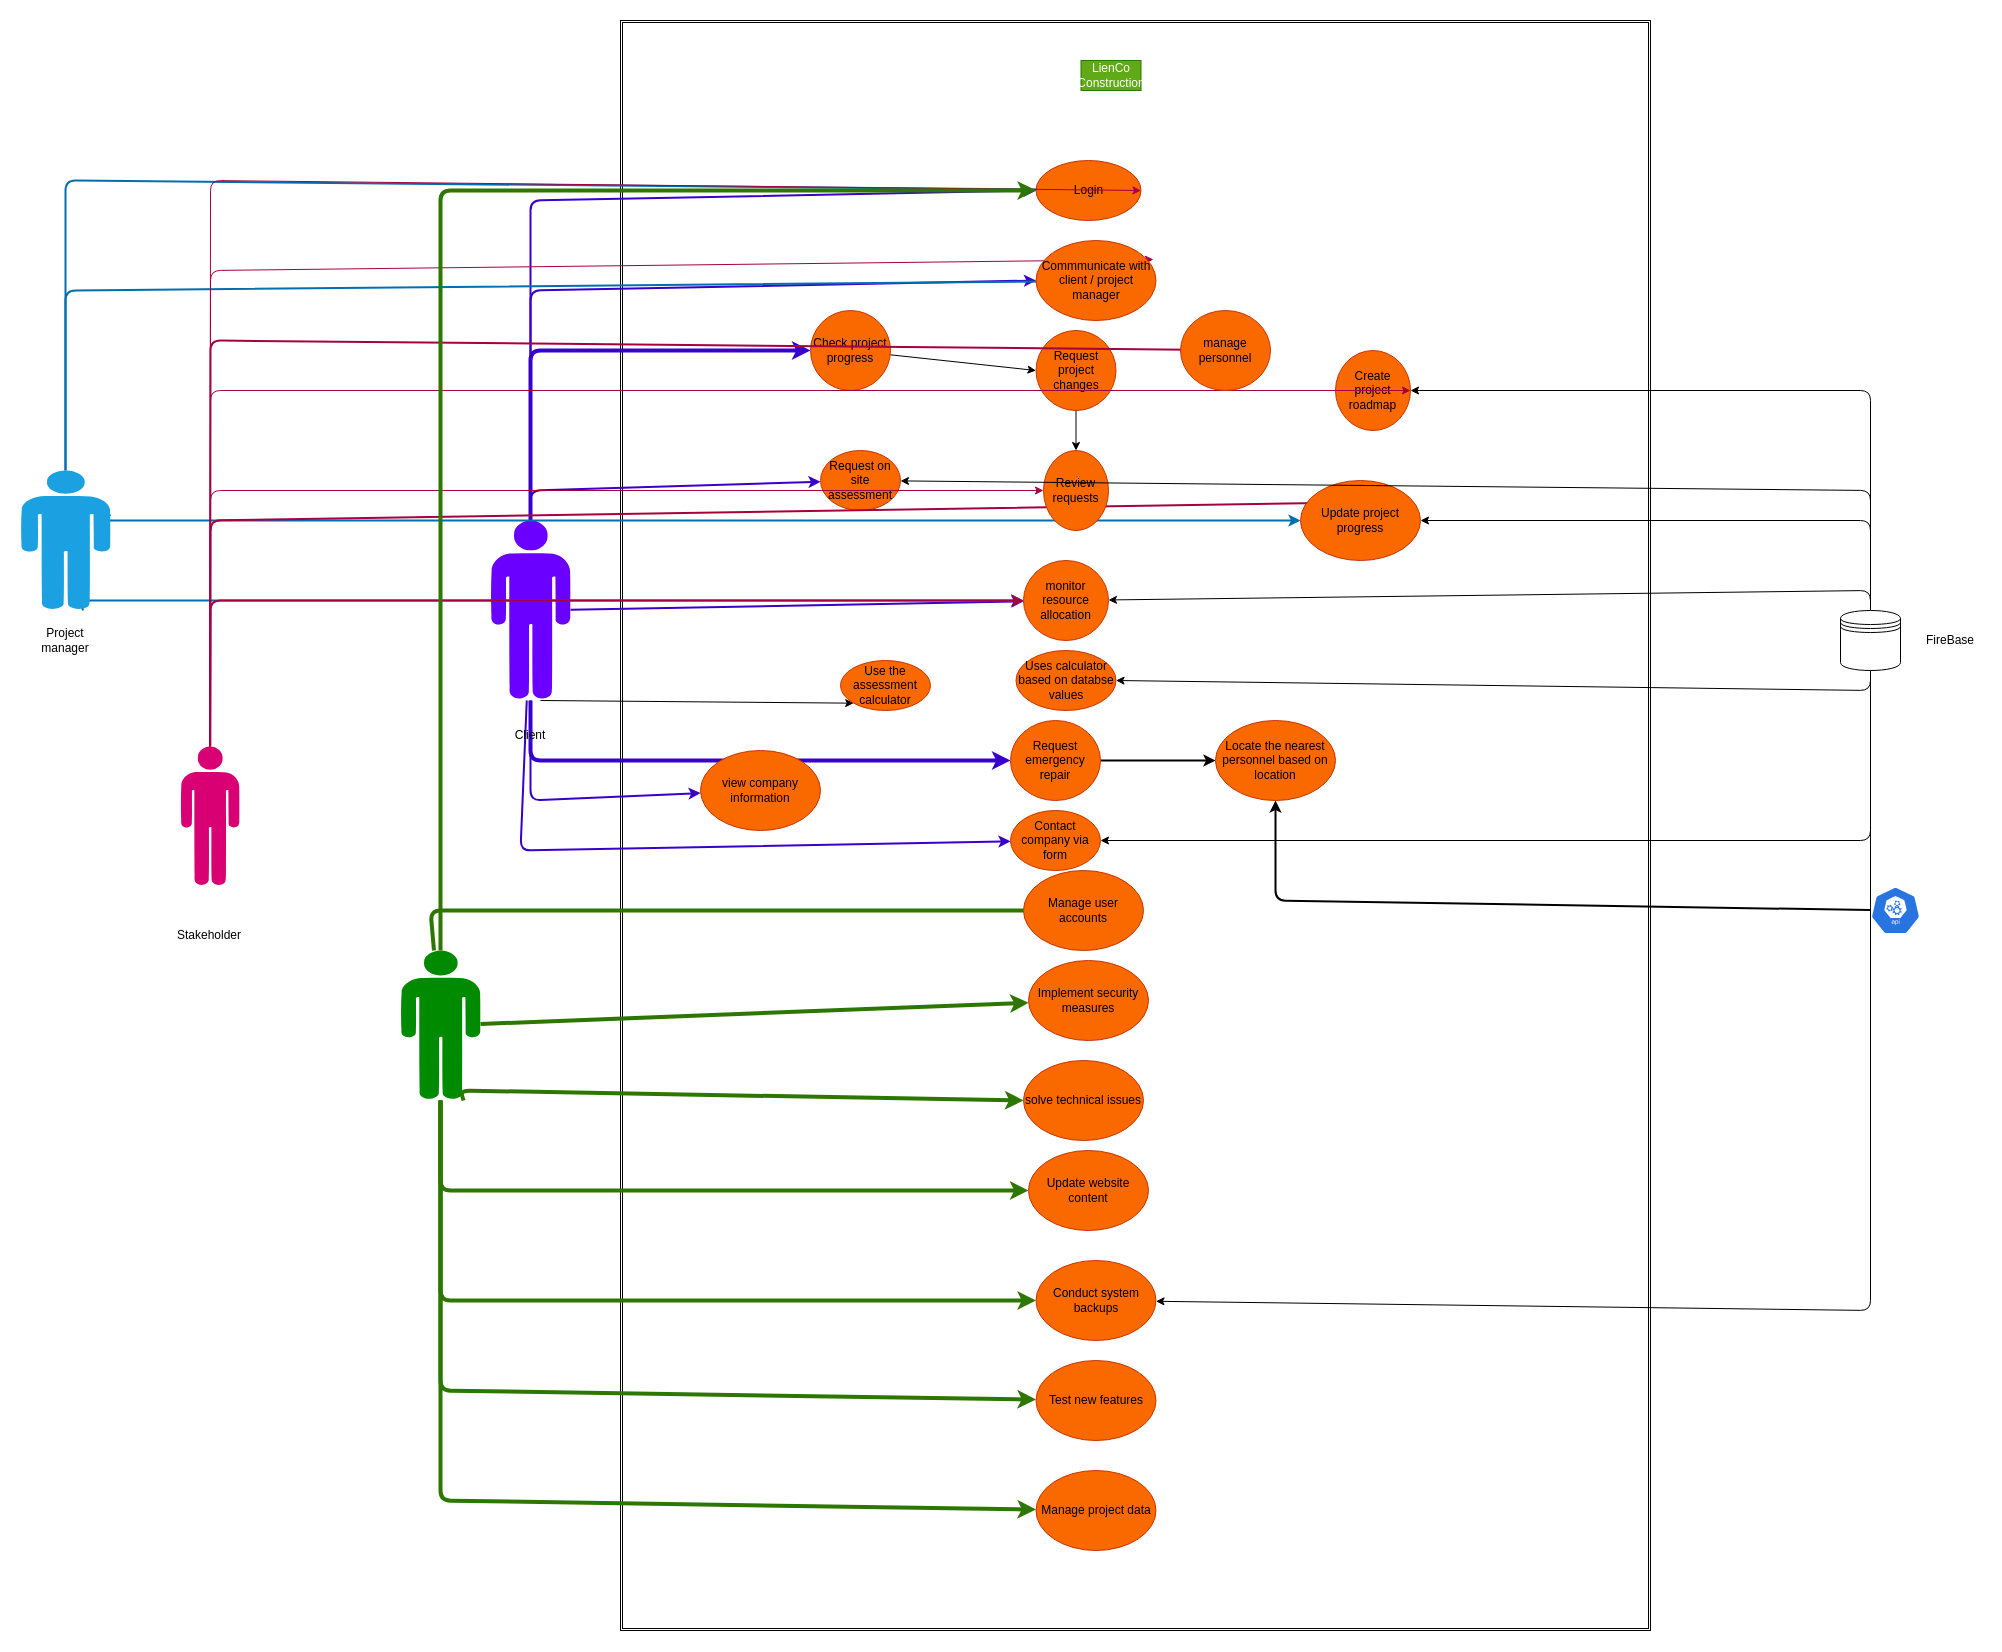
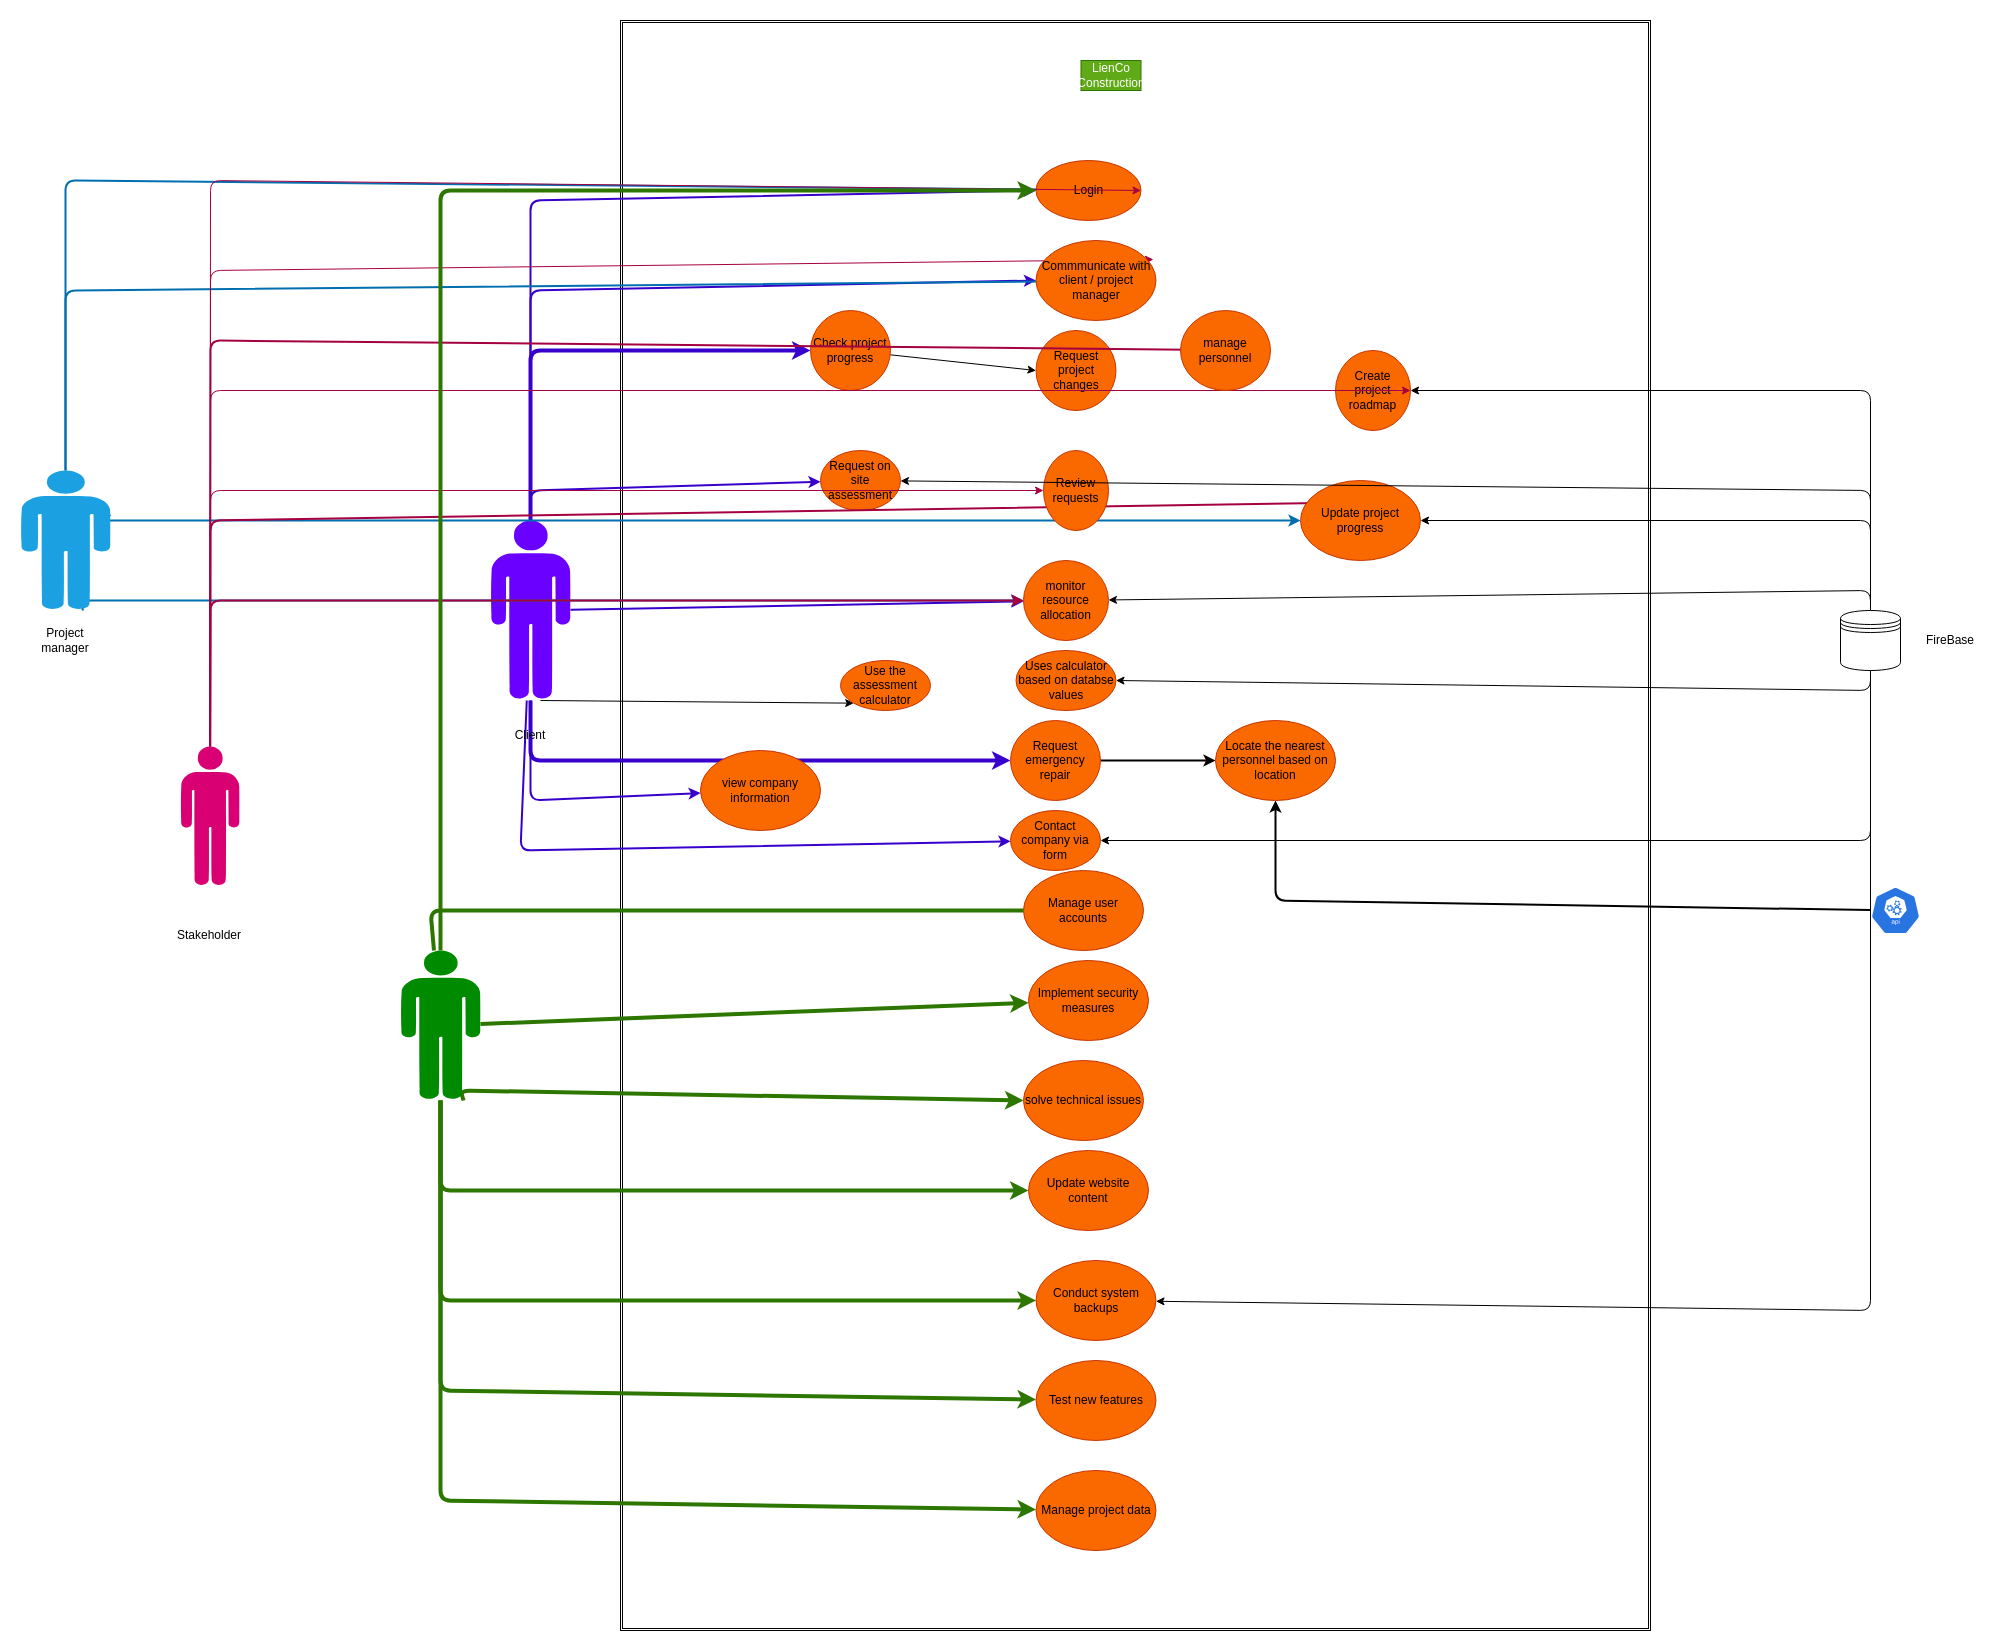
(1076, 427) -> none
